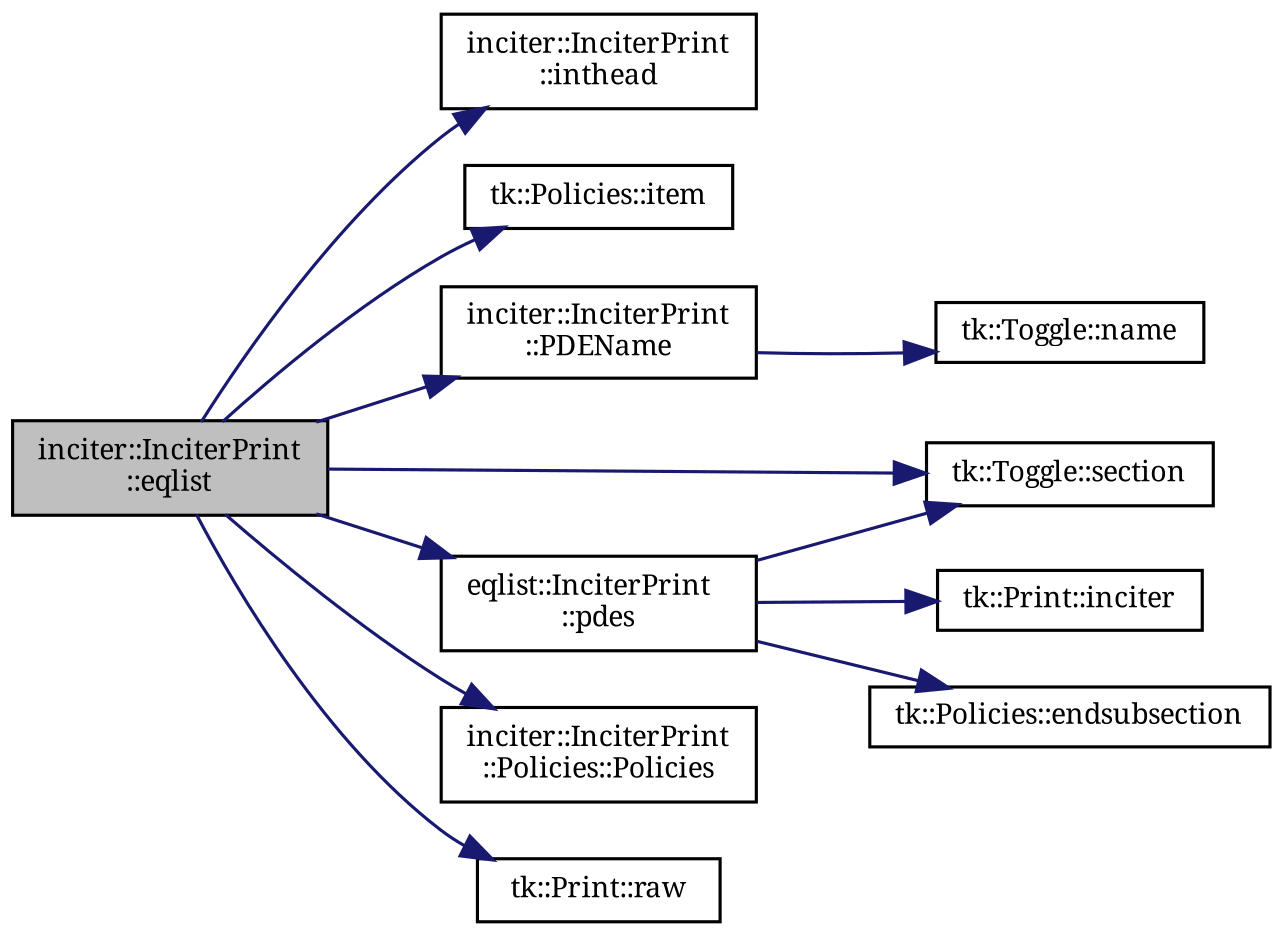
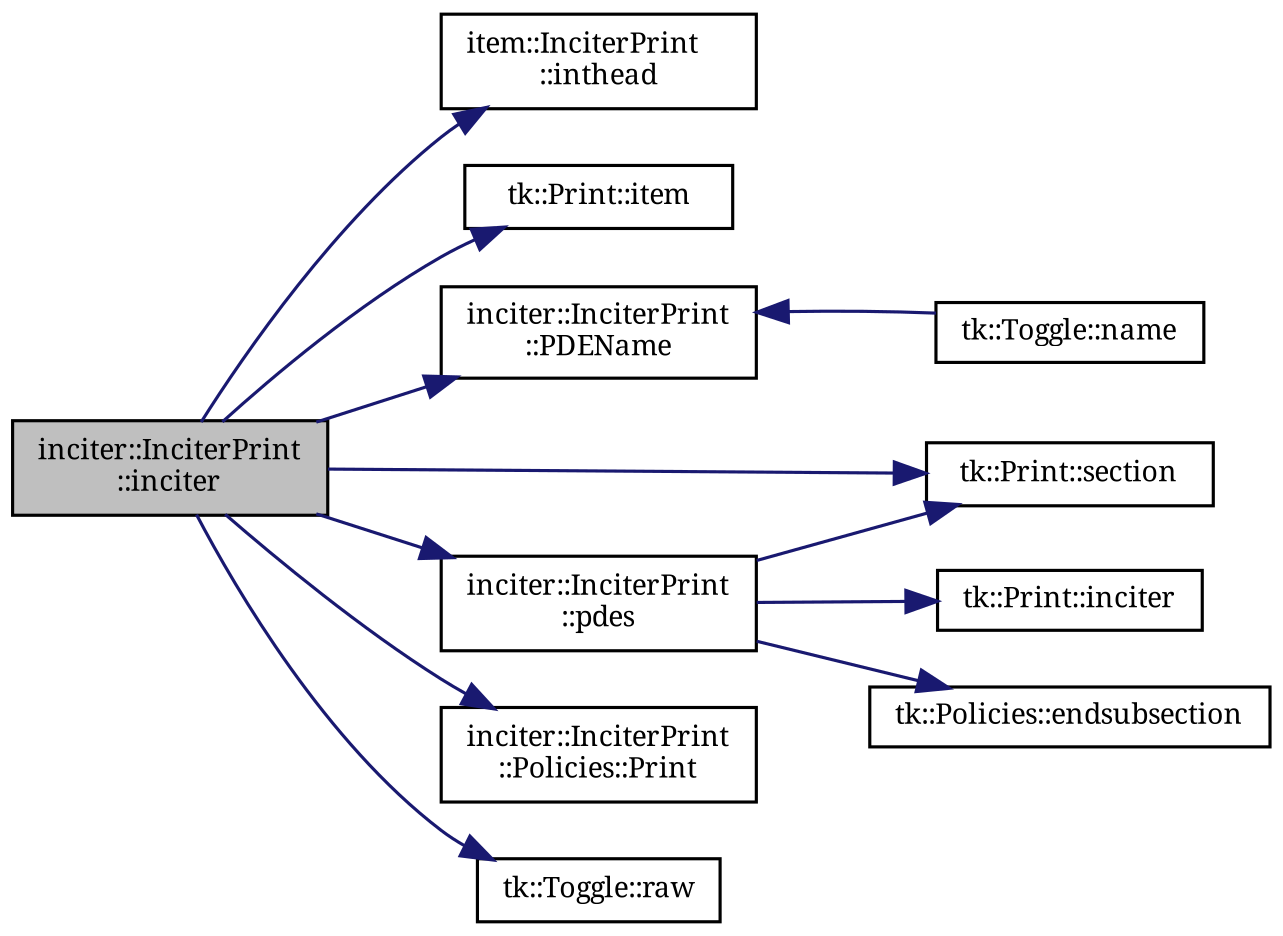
(599, 61) -> (599, 61)
(599, 197) -> (599, 197)
(830, 354) -> (862, 311)
(170, 468) -> (170, 468)
(1070, 474) -> (1070, 474)
(599, 603) -> (599, 603)
(599, 755) -> (599, 755)
(599, 890) -> (599, 890)
